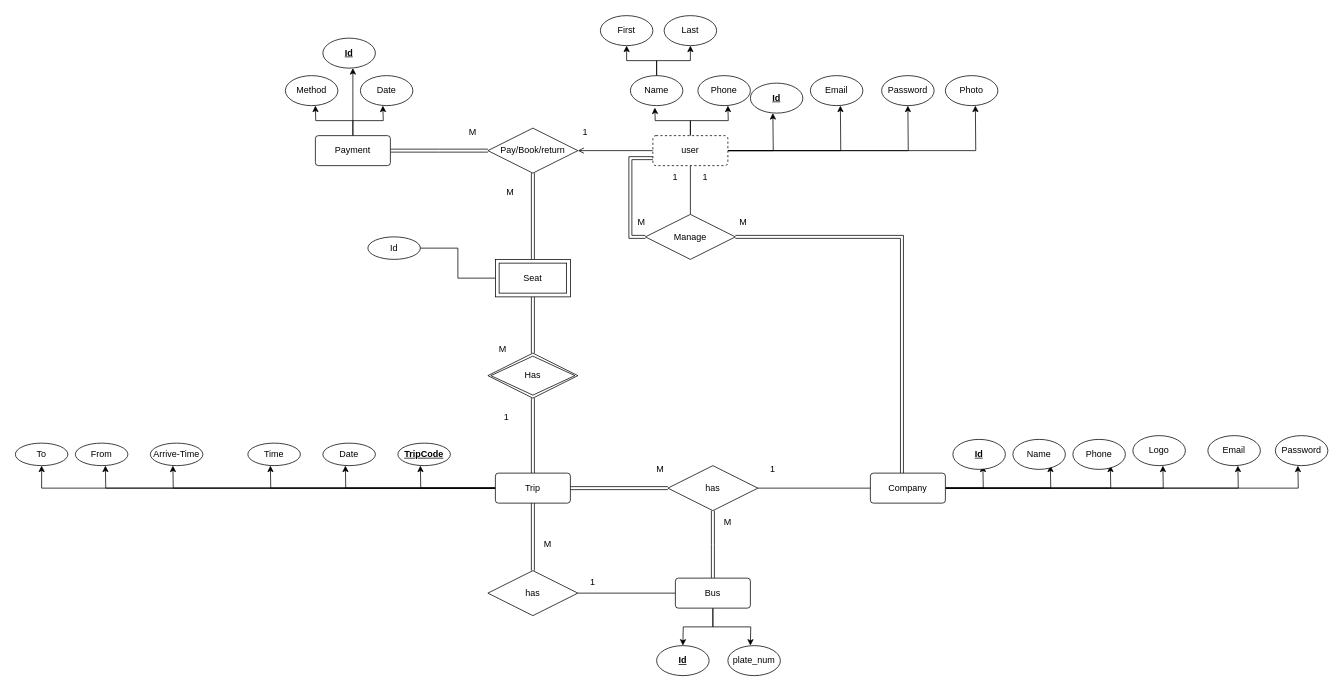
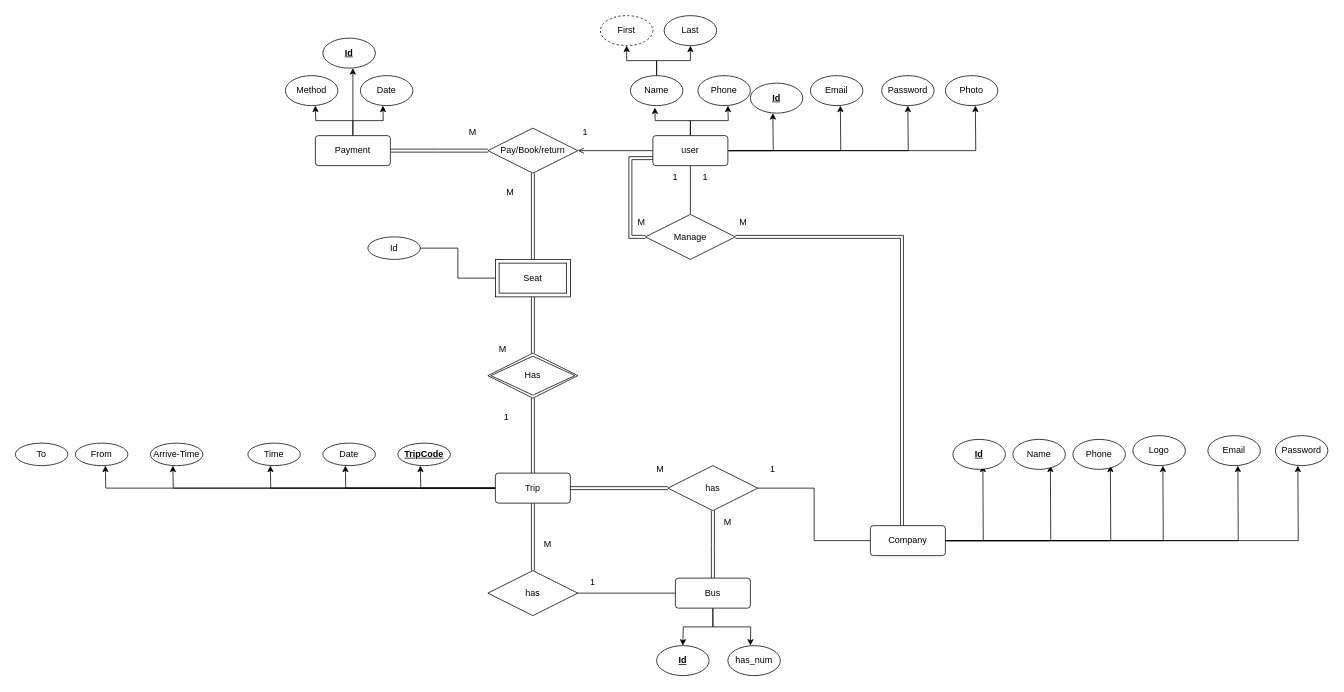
(627, 30) -> (627, 30)
(690, 150) -> (690, 150)
(42, 480) -> none
(908, 488) -> (908, 540)
(754, 660) -> (754, 660)
